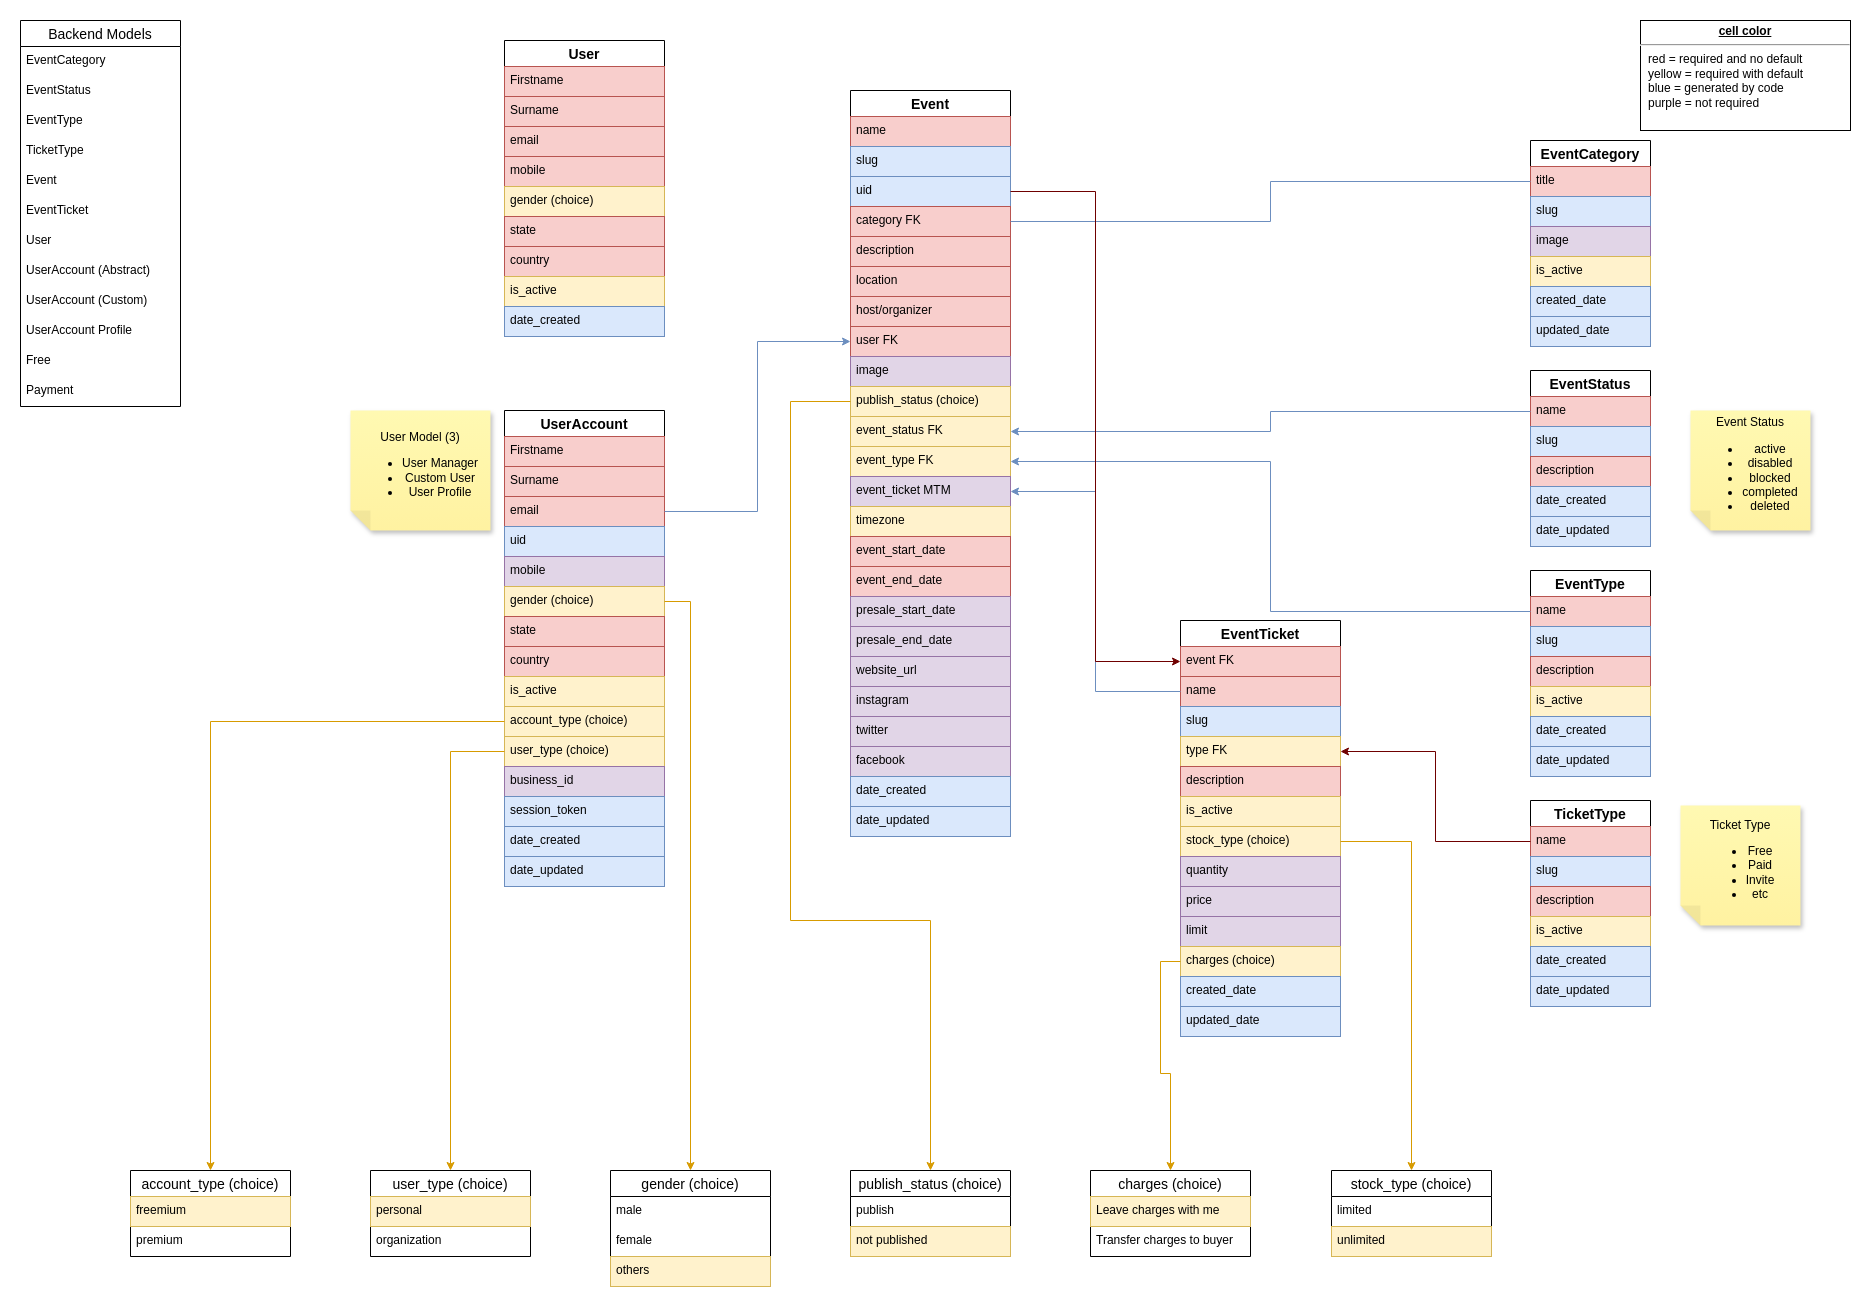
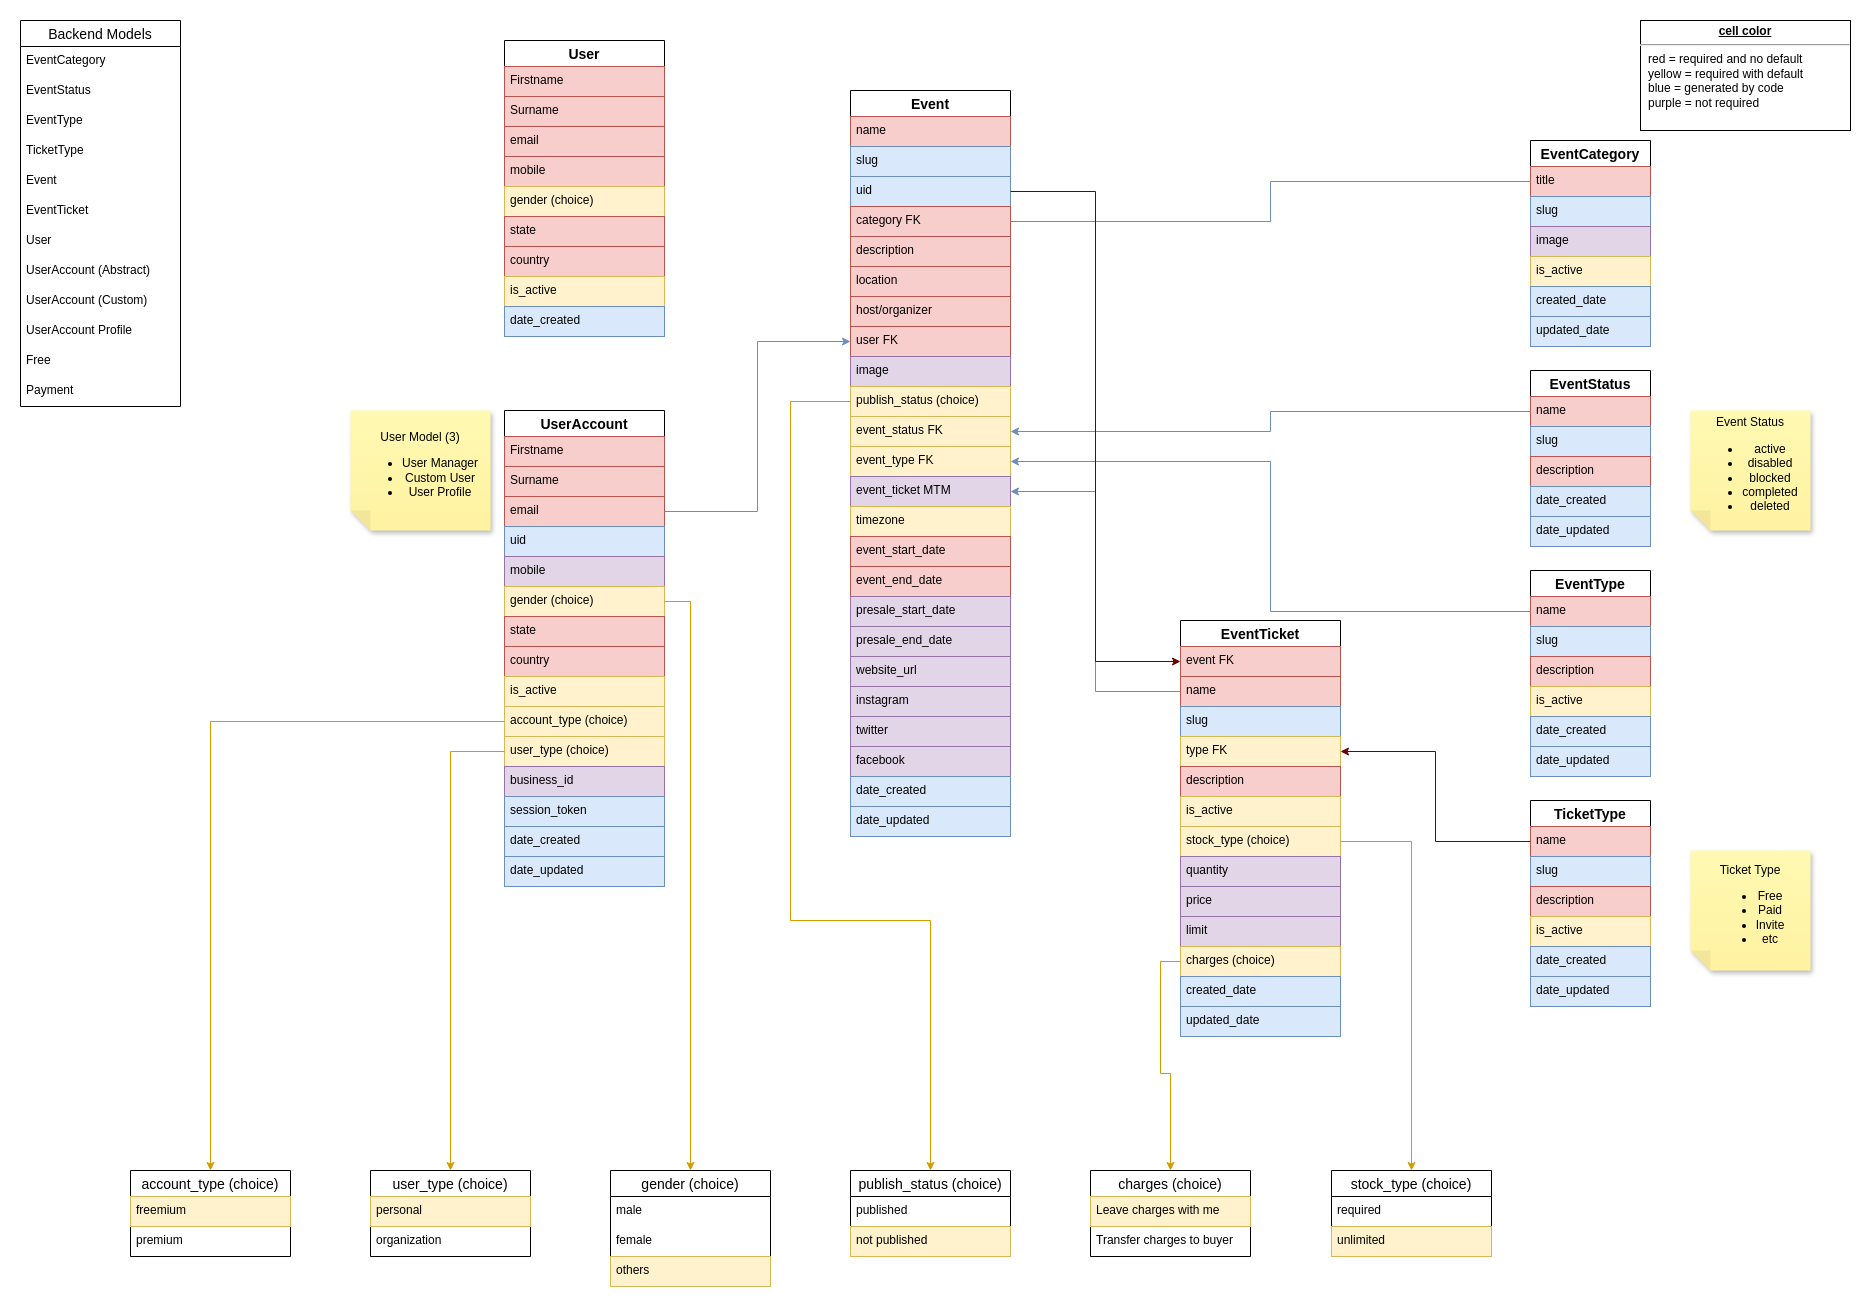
(1741, 866) -> (1751, 911)
(876, 1210) -> (883, 1210)
(1356, 1210) -> (1362, 1210)
